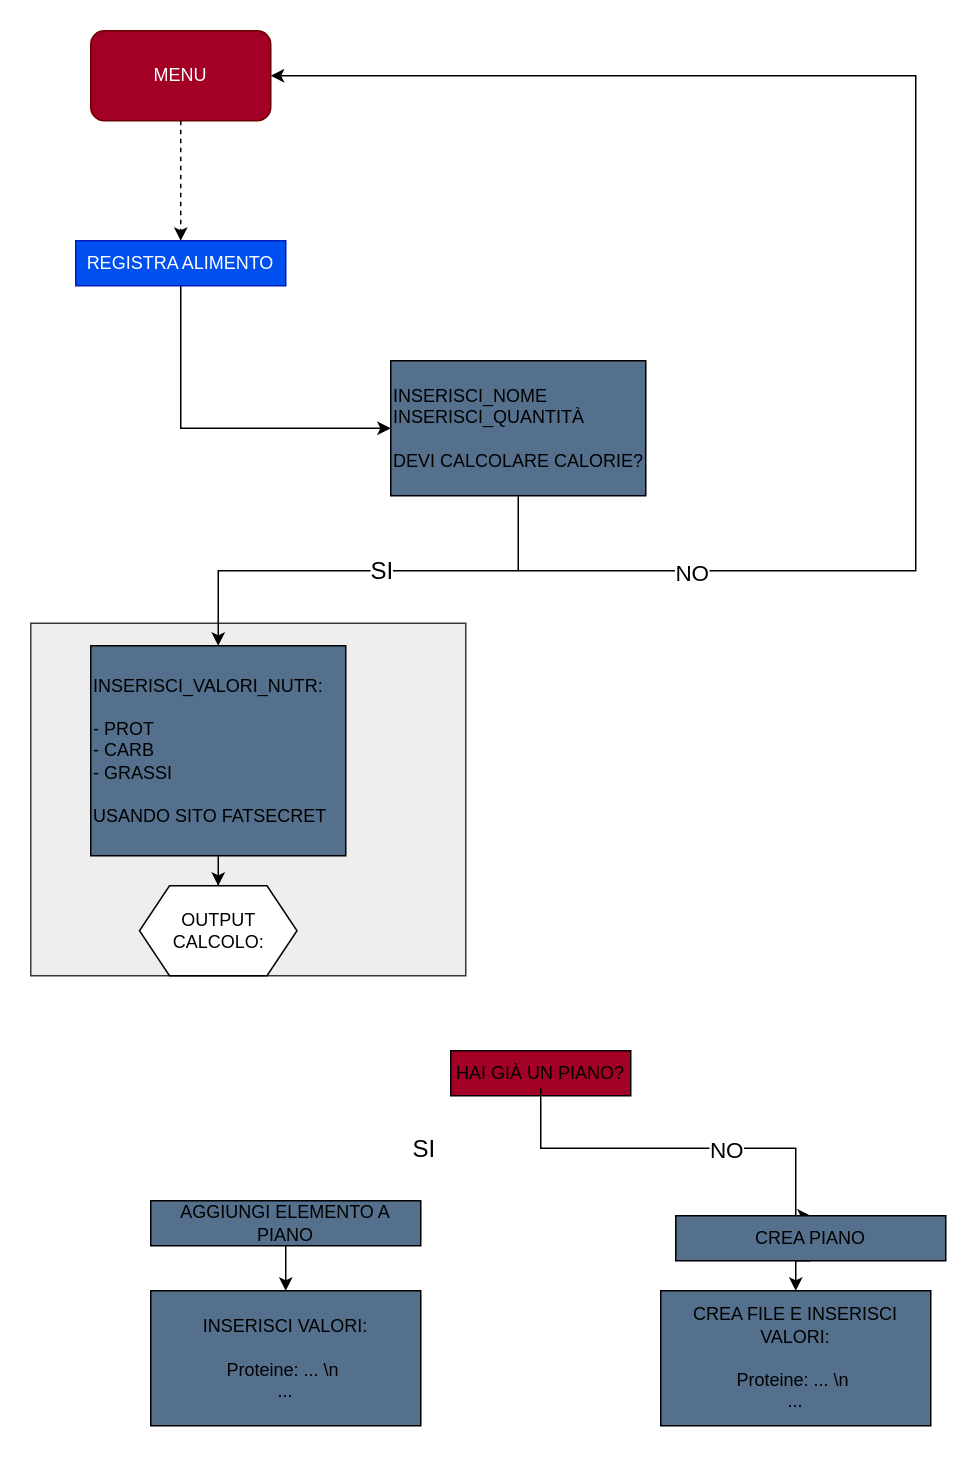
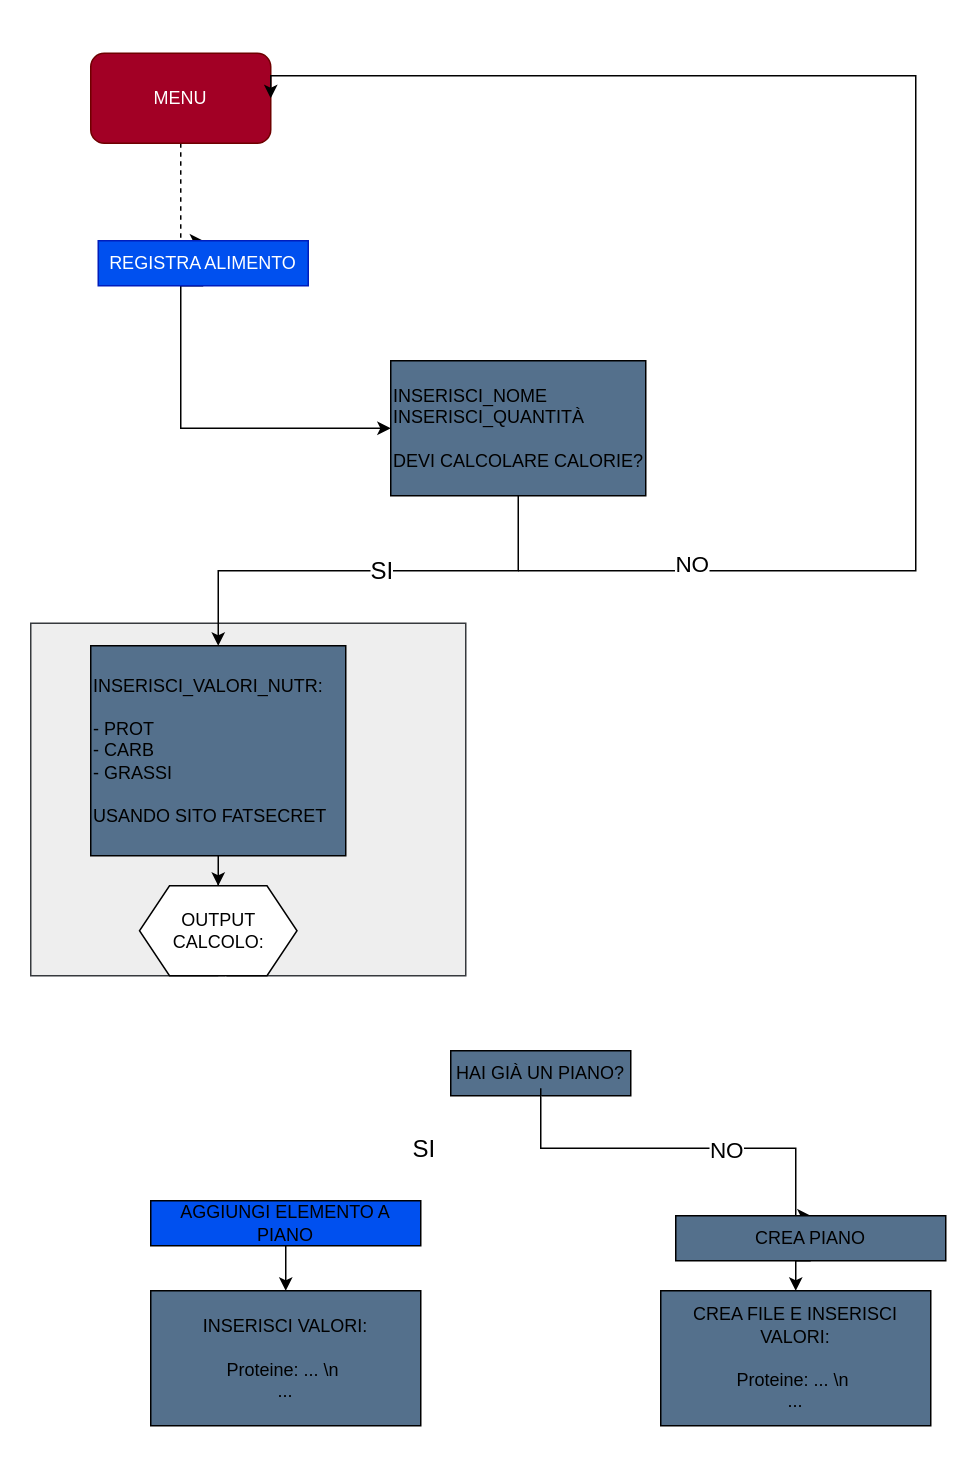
(181, 76) -> (181, 98)
(181, 263) -> (203, 263)
none -> (225, 976)
(541, 1073) -> (541, 1073)
(286, 1223) -> (286, 1223)
